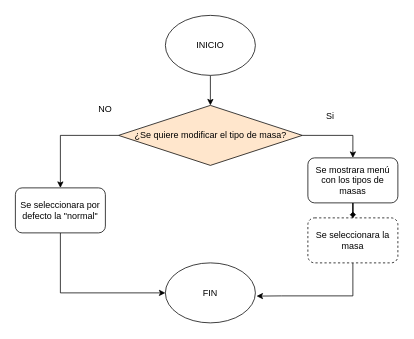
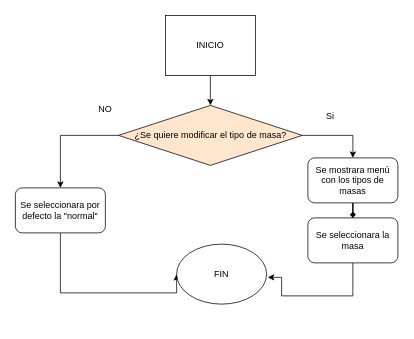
(210, 45) -> (210, 45)
(353, 240) -> (353, 240)
(210, 293) -> (222, 274)
